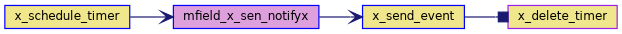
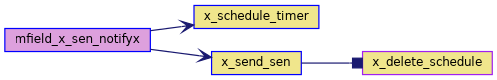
(146, 17) -> (166, 29)
(413, 17) -> (256, 63)
(563, 17) -> (427, 63)
